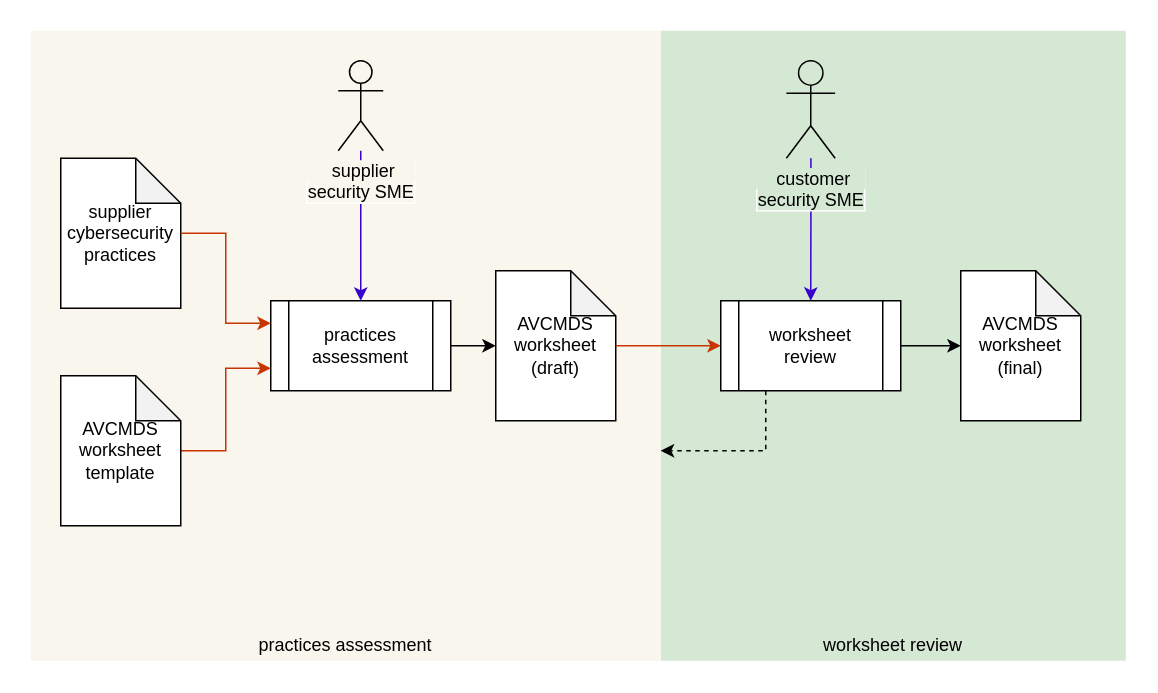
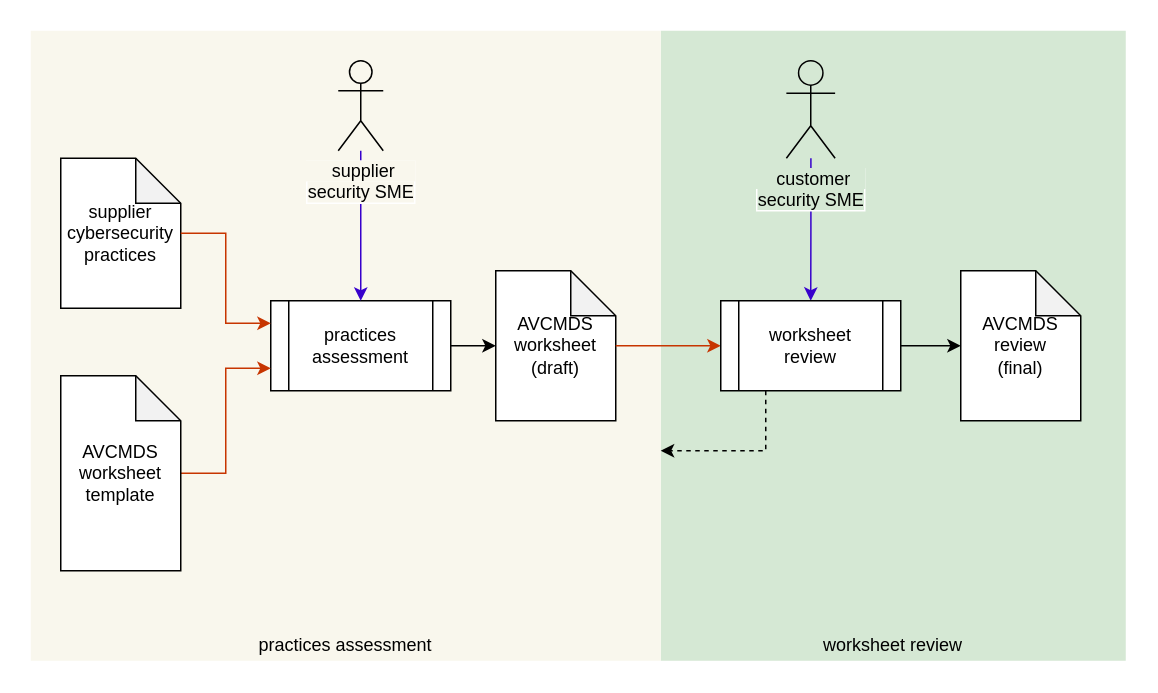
(1021, 346) -> (1021, 346)
(121, 451) -> (121, 473)
